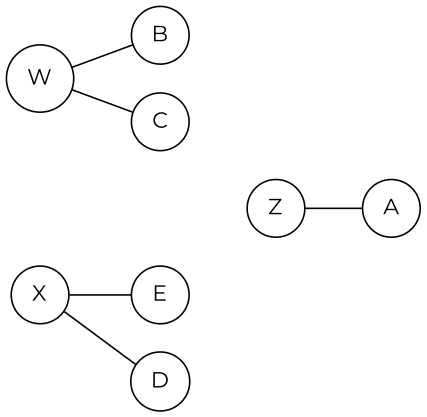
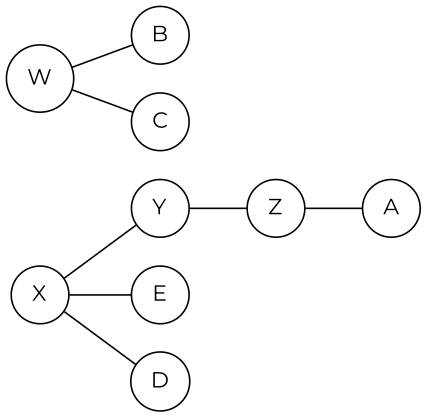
none -> (160, 208)
